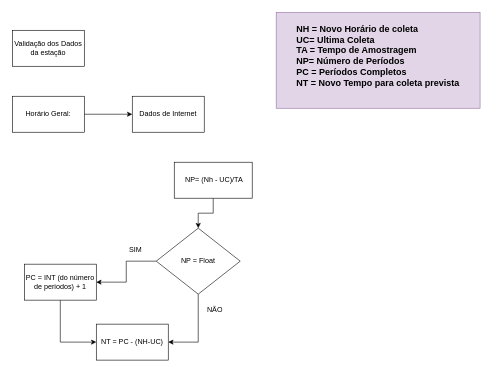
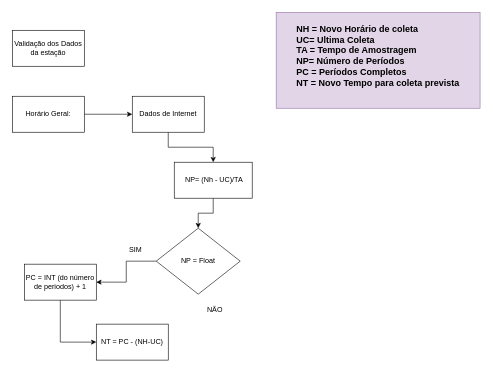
none -> (213, 149)
(173, 342) -> none
